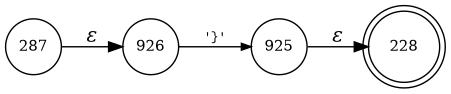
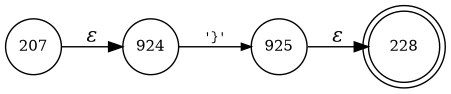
(34, 47) -> (34, 47)
(151, 47) -> (151, 47)
